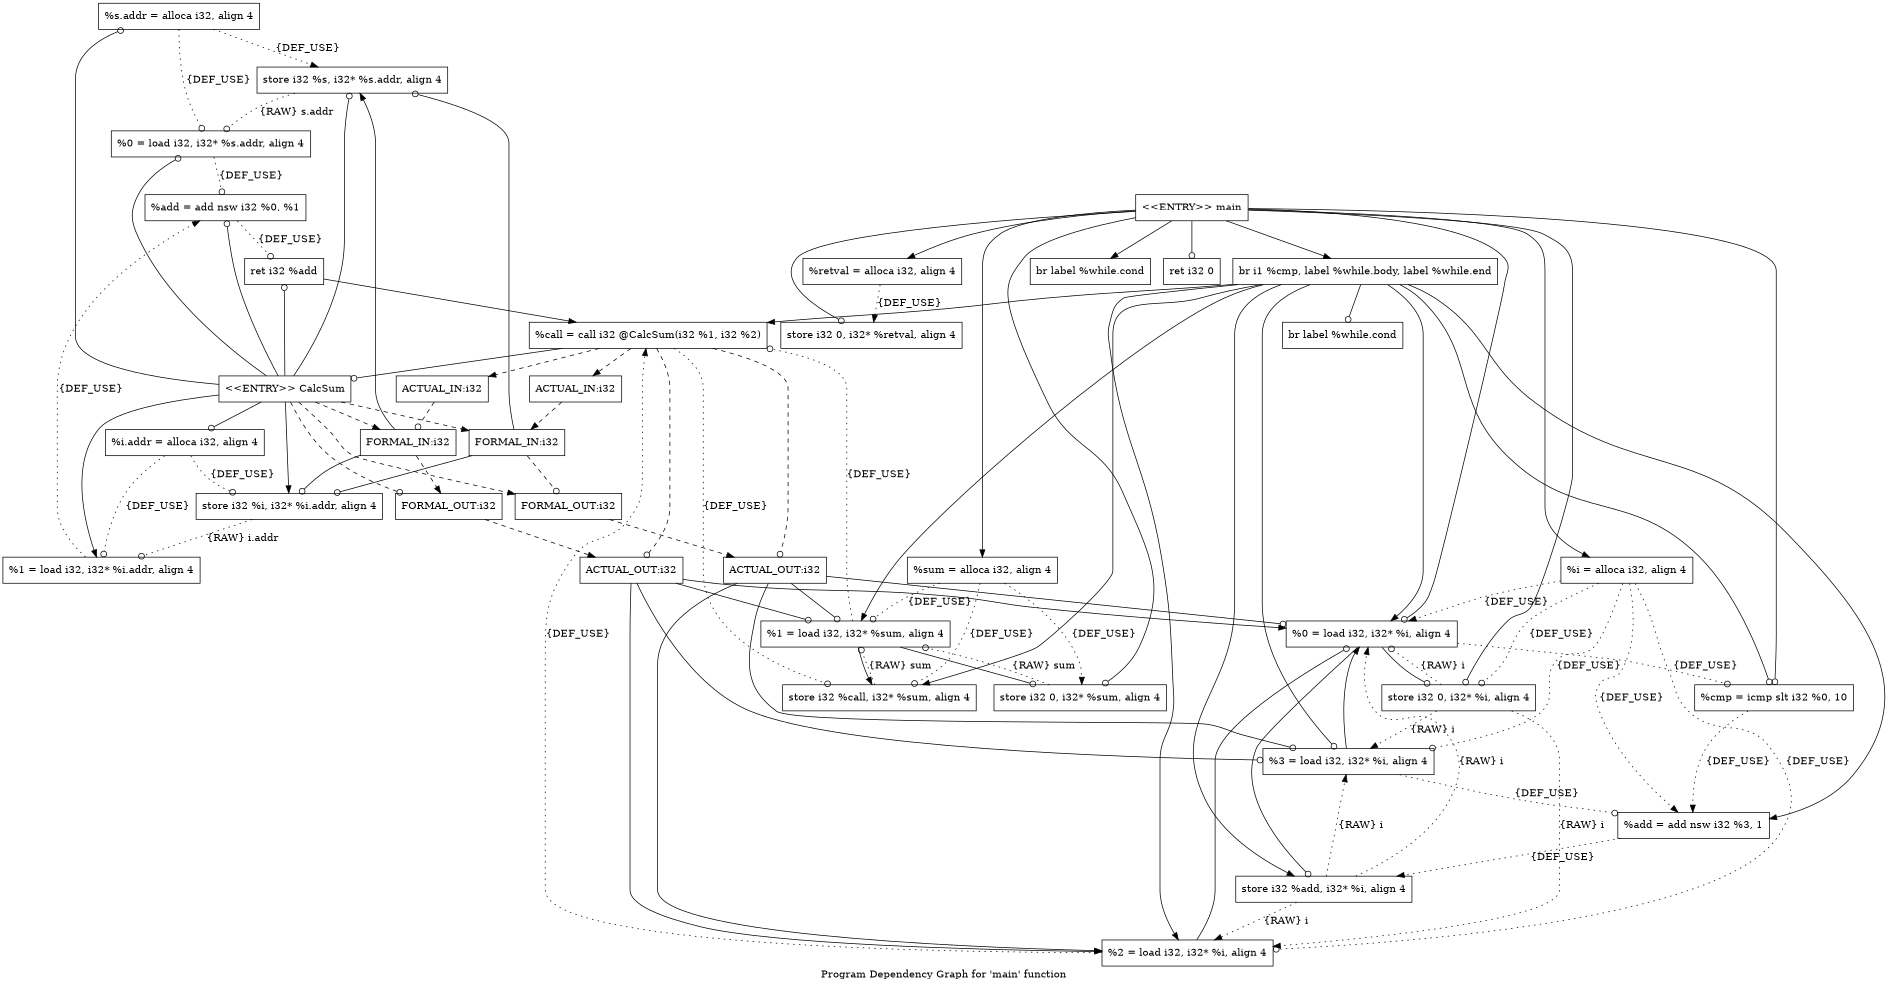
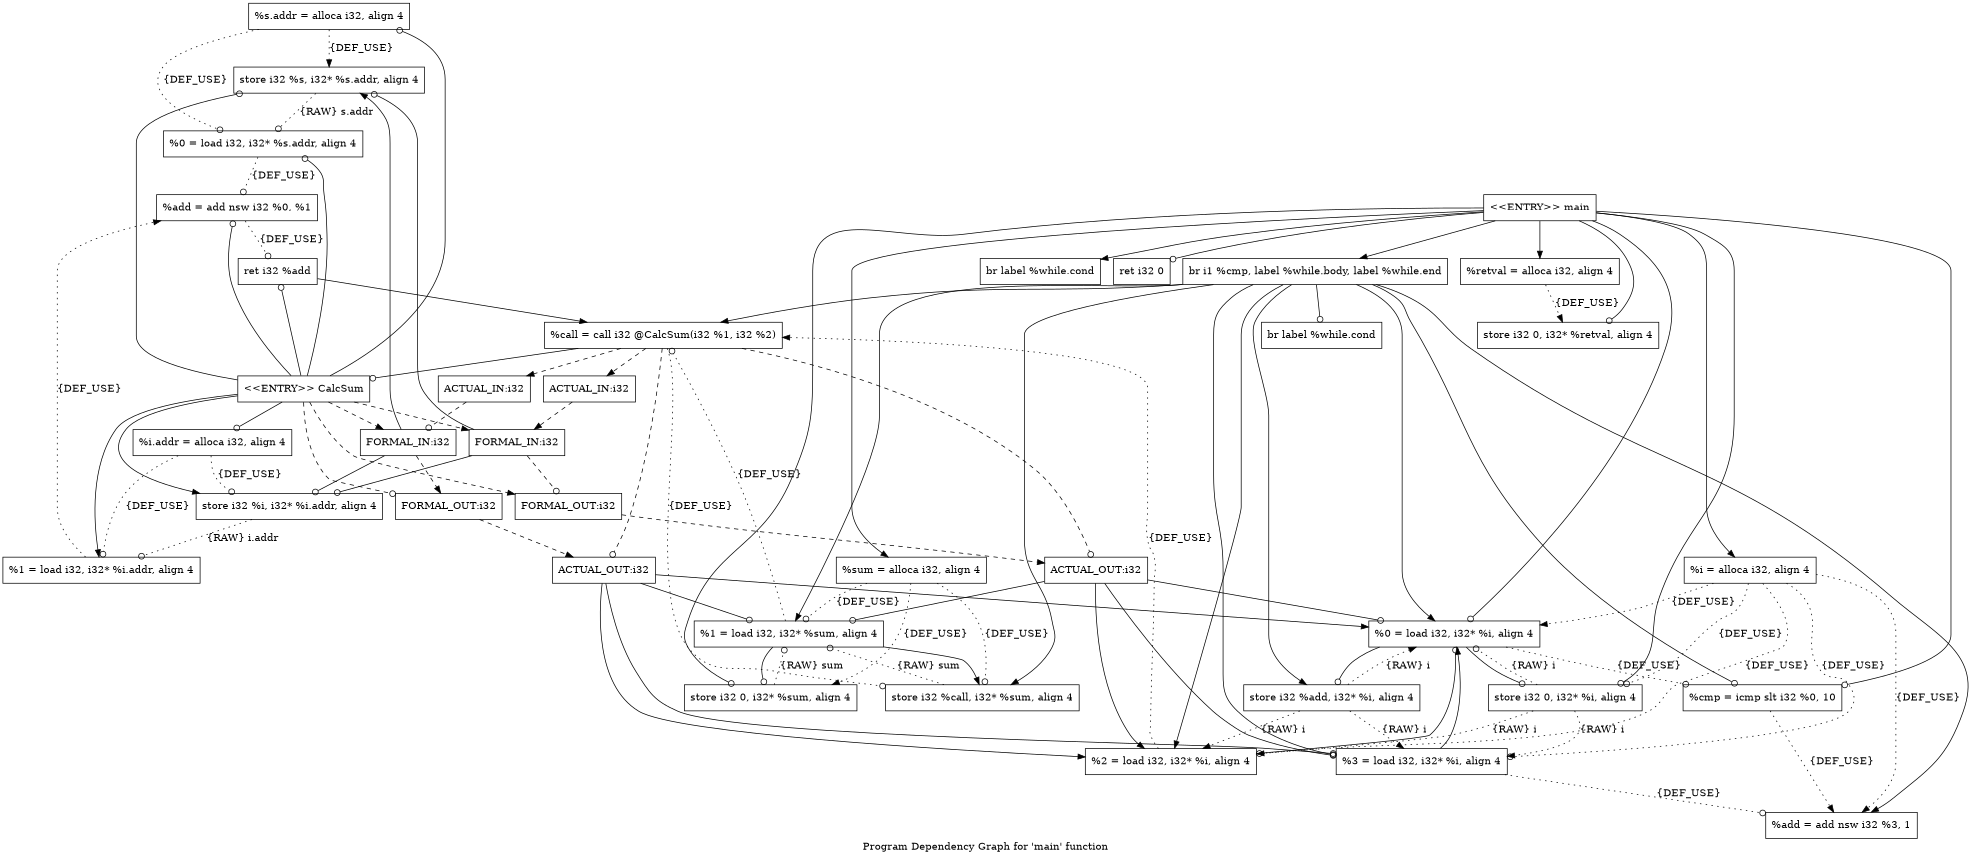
(1512, 857) -> none
